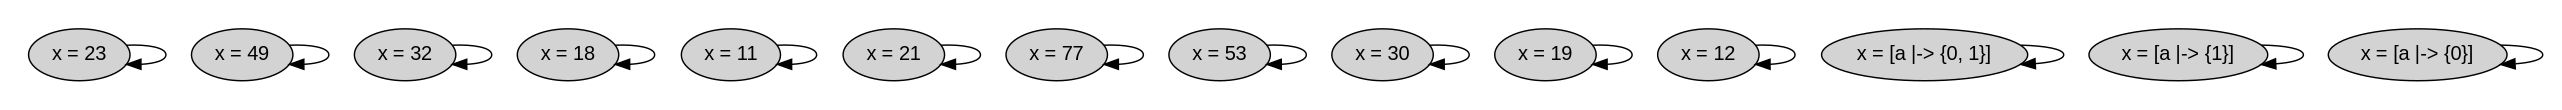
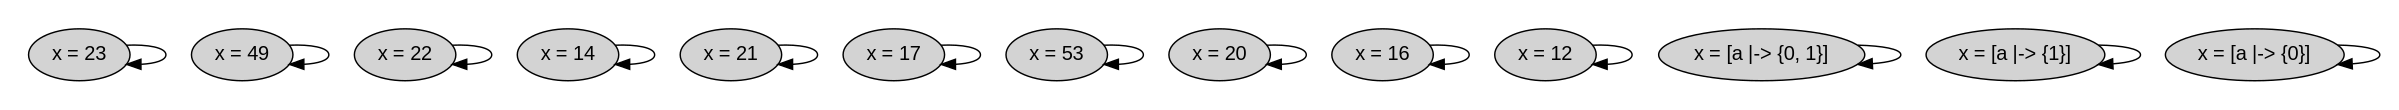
(405, 55) -> (405, 55)
(568, 55) -> none
(731, 55) -> (568, 55)
(1057, 55) -> (894, 55)
(1383, 55) -> (1220, 55)
(1545, 55) -> (1383, 55)
